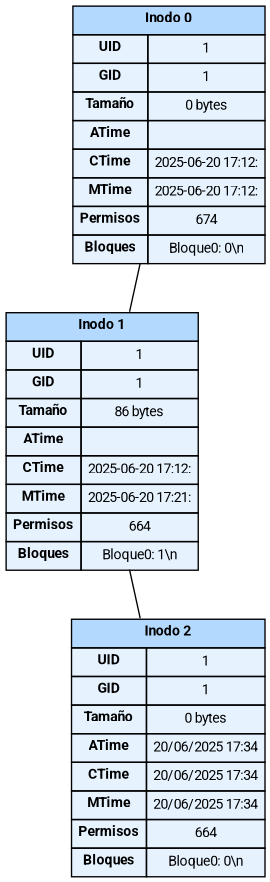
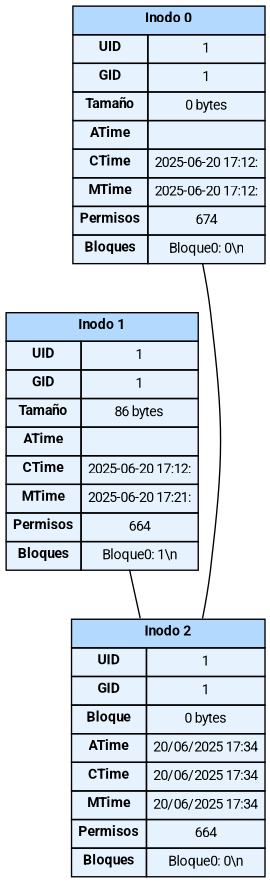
(135, 287) -> (221, 441)
(109, 717) -> (109, 717)
